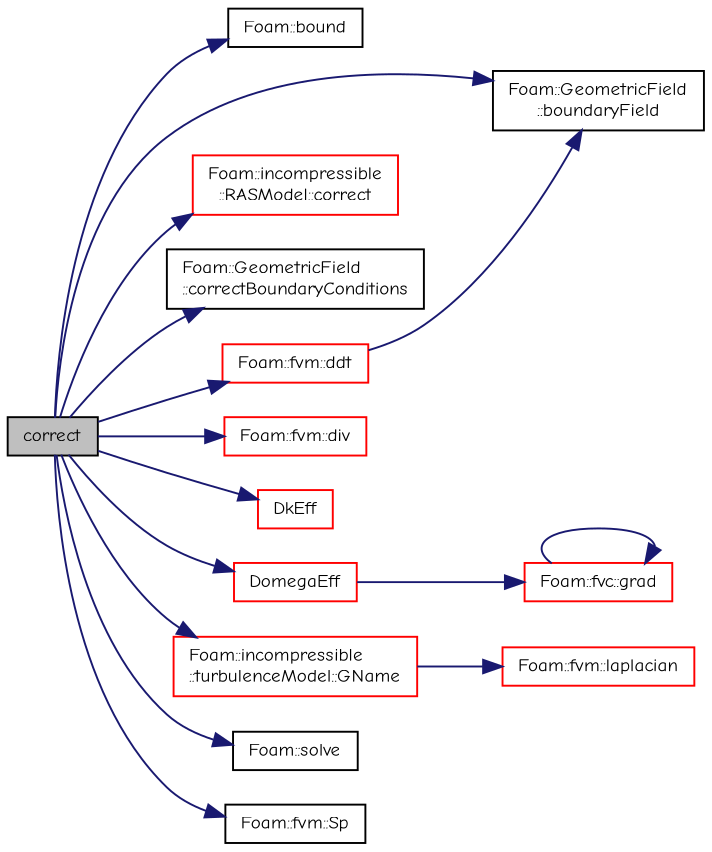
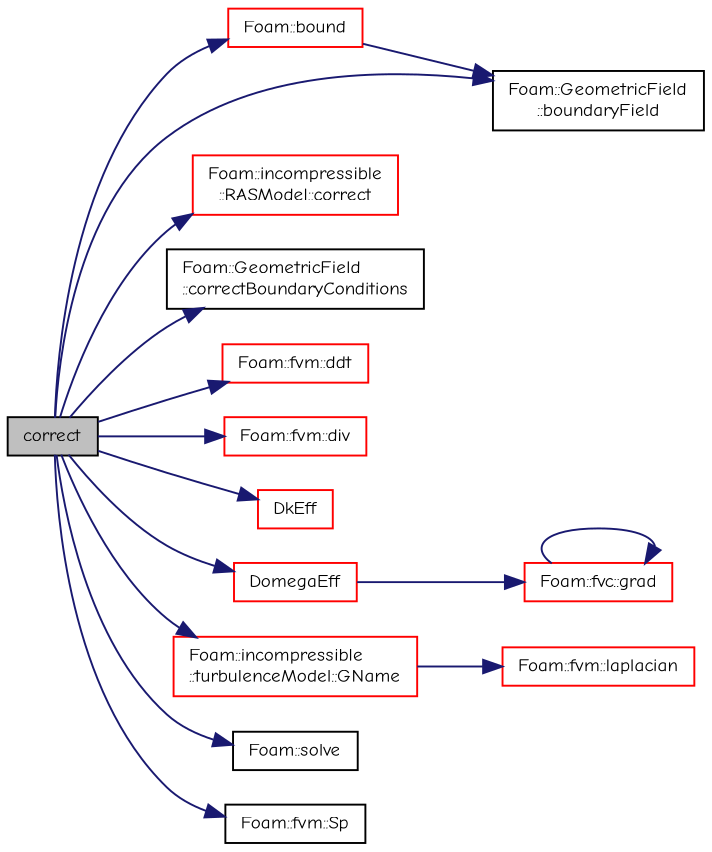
(295, 28) -> (295, 28)
(488, 268) -> (418, 57)
